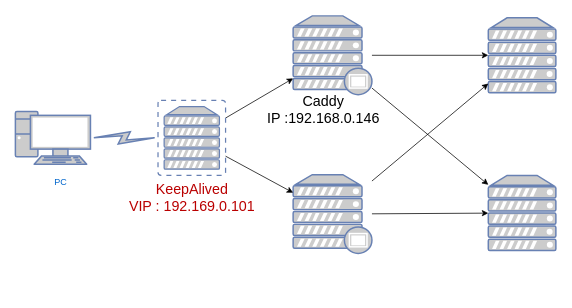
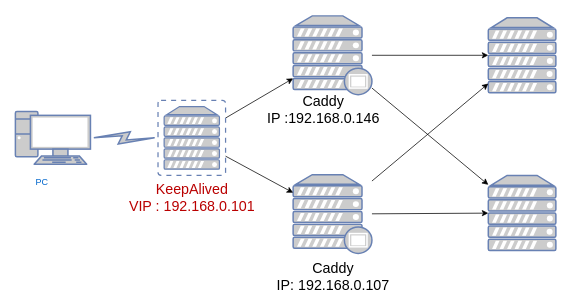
(60, 182) -> (42, 182)
(192, 198) -> (192, 198)
none -> (332, 276)
